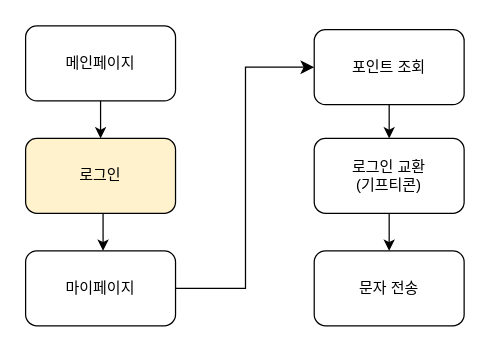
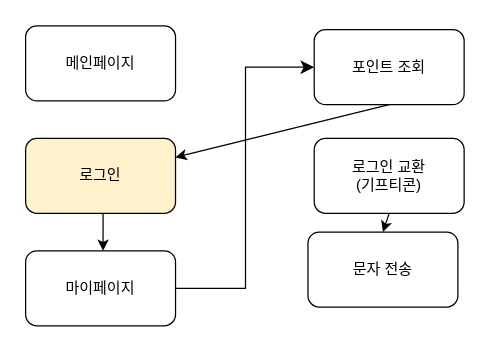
(101, 115) -> none
(389, 117) -> (286, 130)
(389, 288) -> (383, 269)
